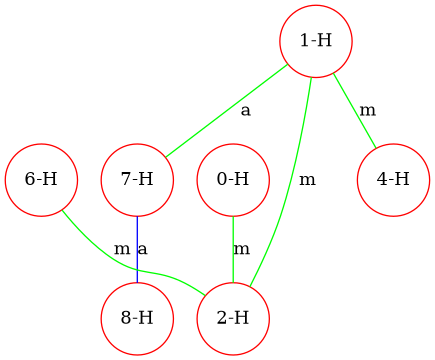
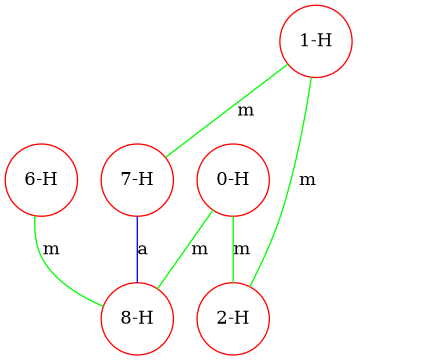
(246, 111) -> (246, 111)
(394, 180) -> none
none -> (185, 250)
(126, 266) -> (53, 273)
